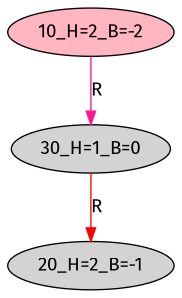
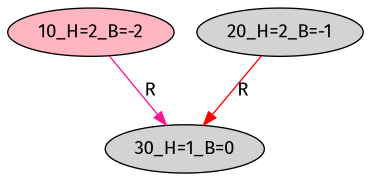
(91, 201) -> (237, 85)
